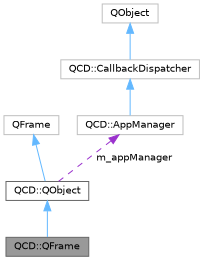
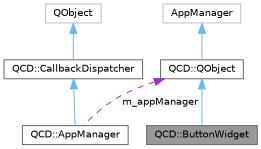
(130, 69) -> (73, 69)
(31, 125) -> (202, 13)
(130, 125) -> (75, 135)
(85, 161) -> (116, 99)
(47, 247) -> (202, 135)
